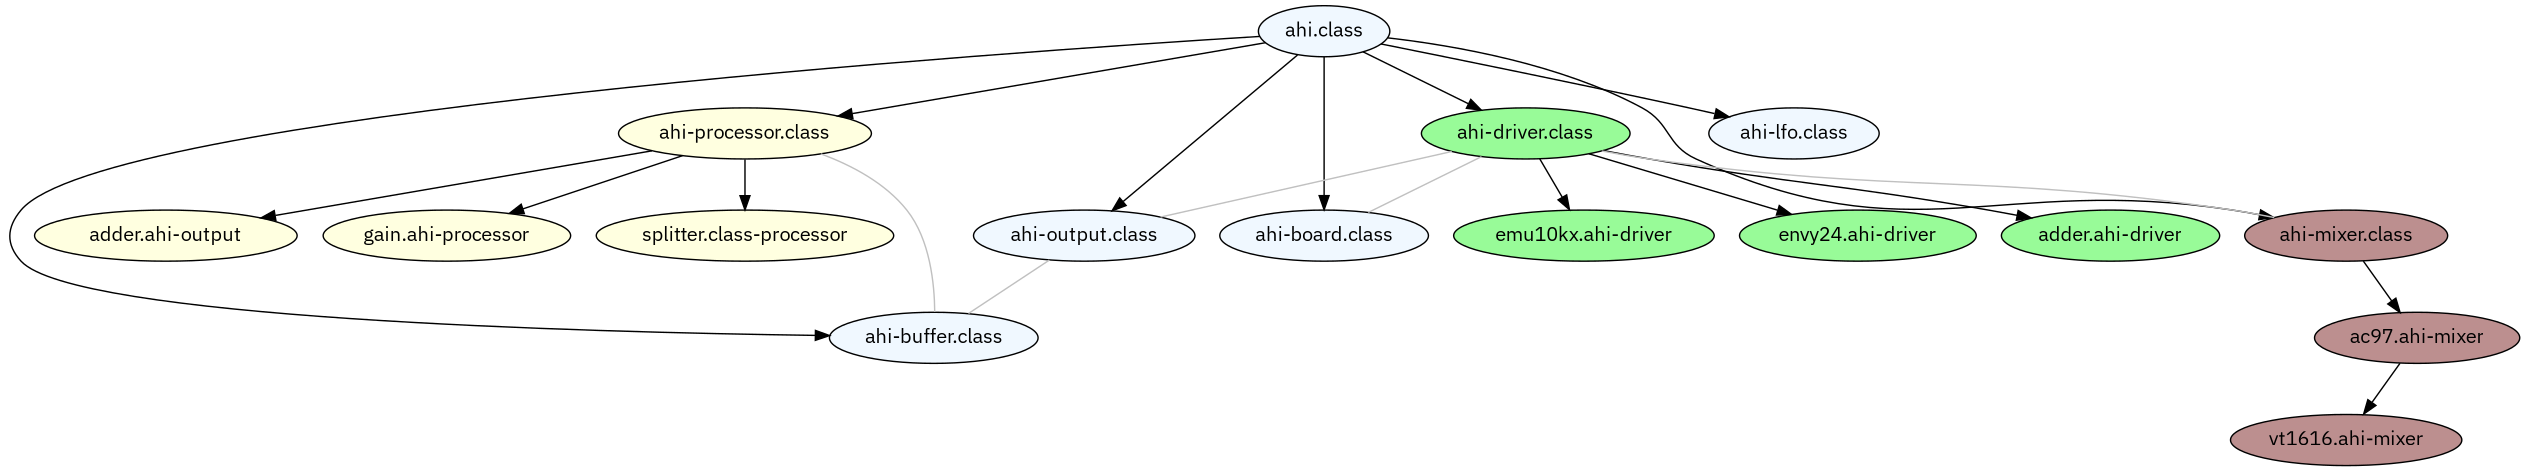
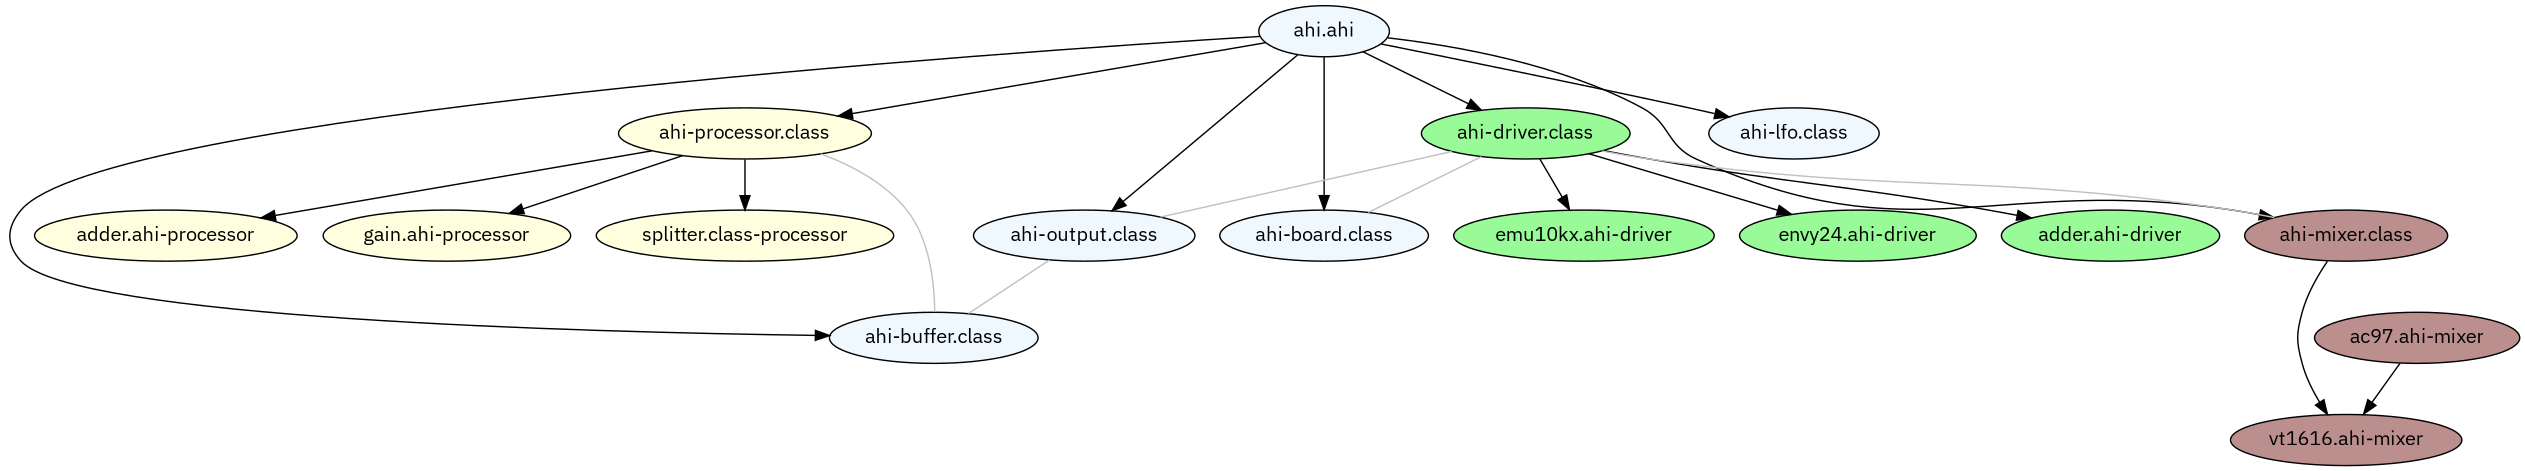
(1324, 31) -> (1324, 31)
(166, 236) -> (166, 236)
(2378, 281) -> (2298, 331)
